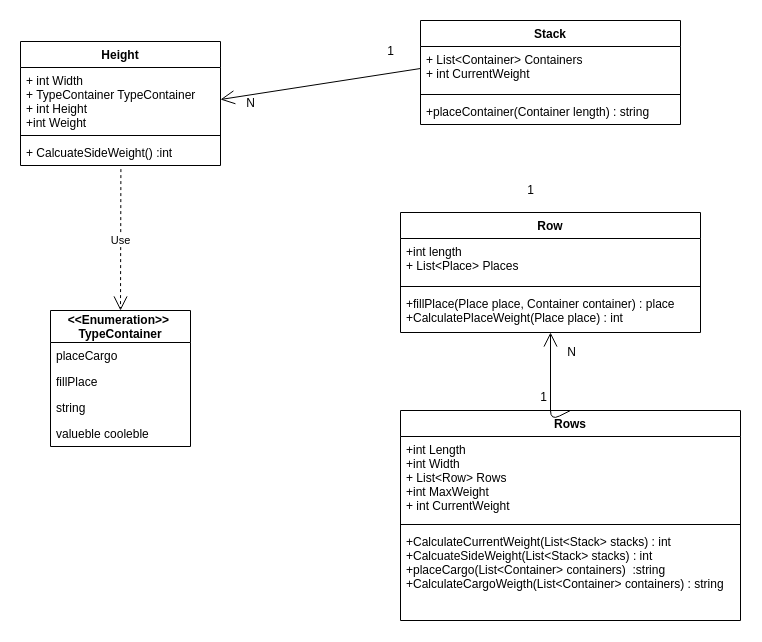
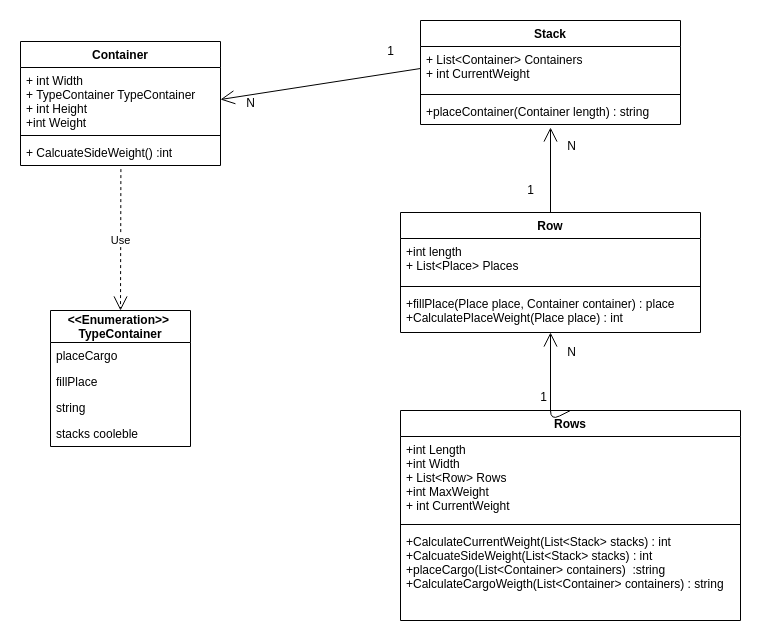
(120, 55) -> (120, 55)
none -> (551, 171)
(105, 434) -> (102, 434)
